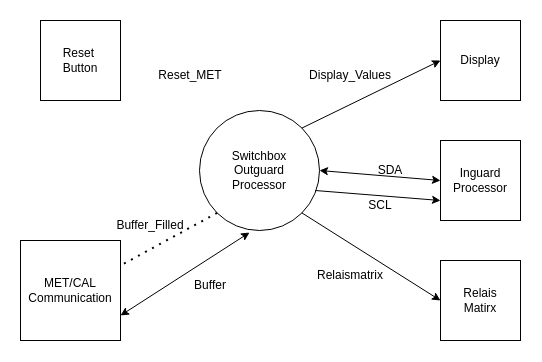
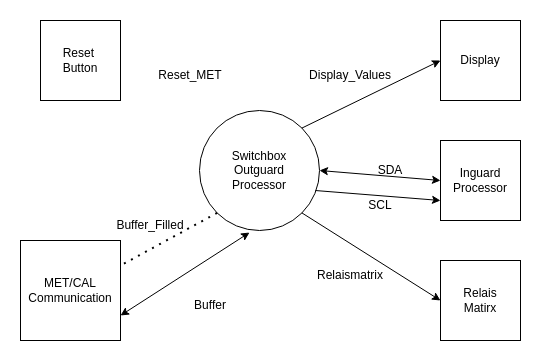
(211, 286) -> (211, 306)
